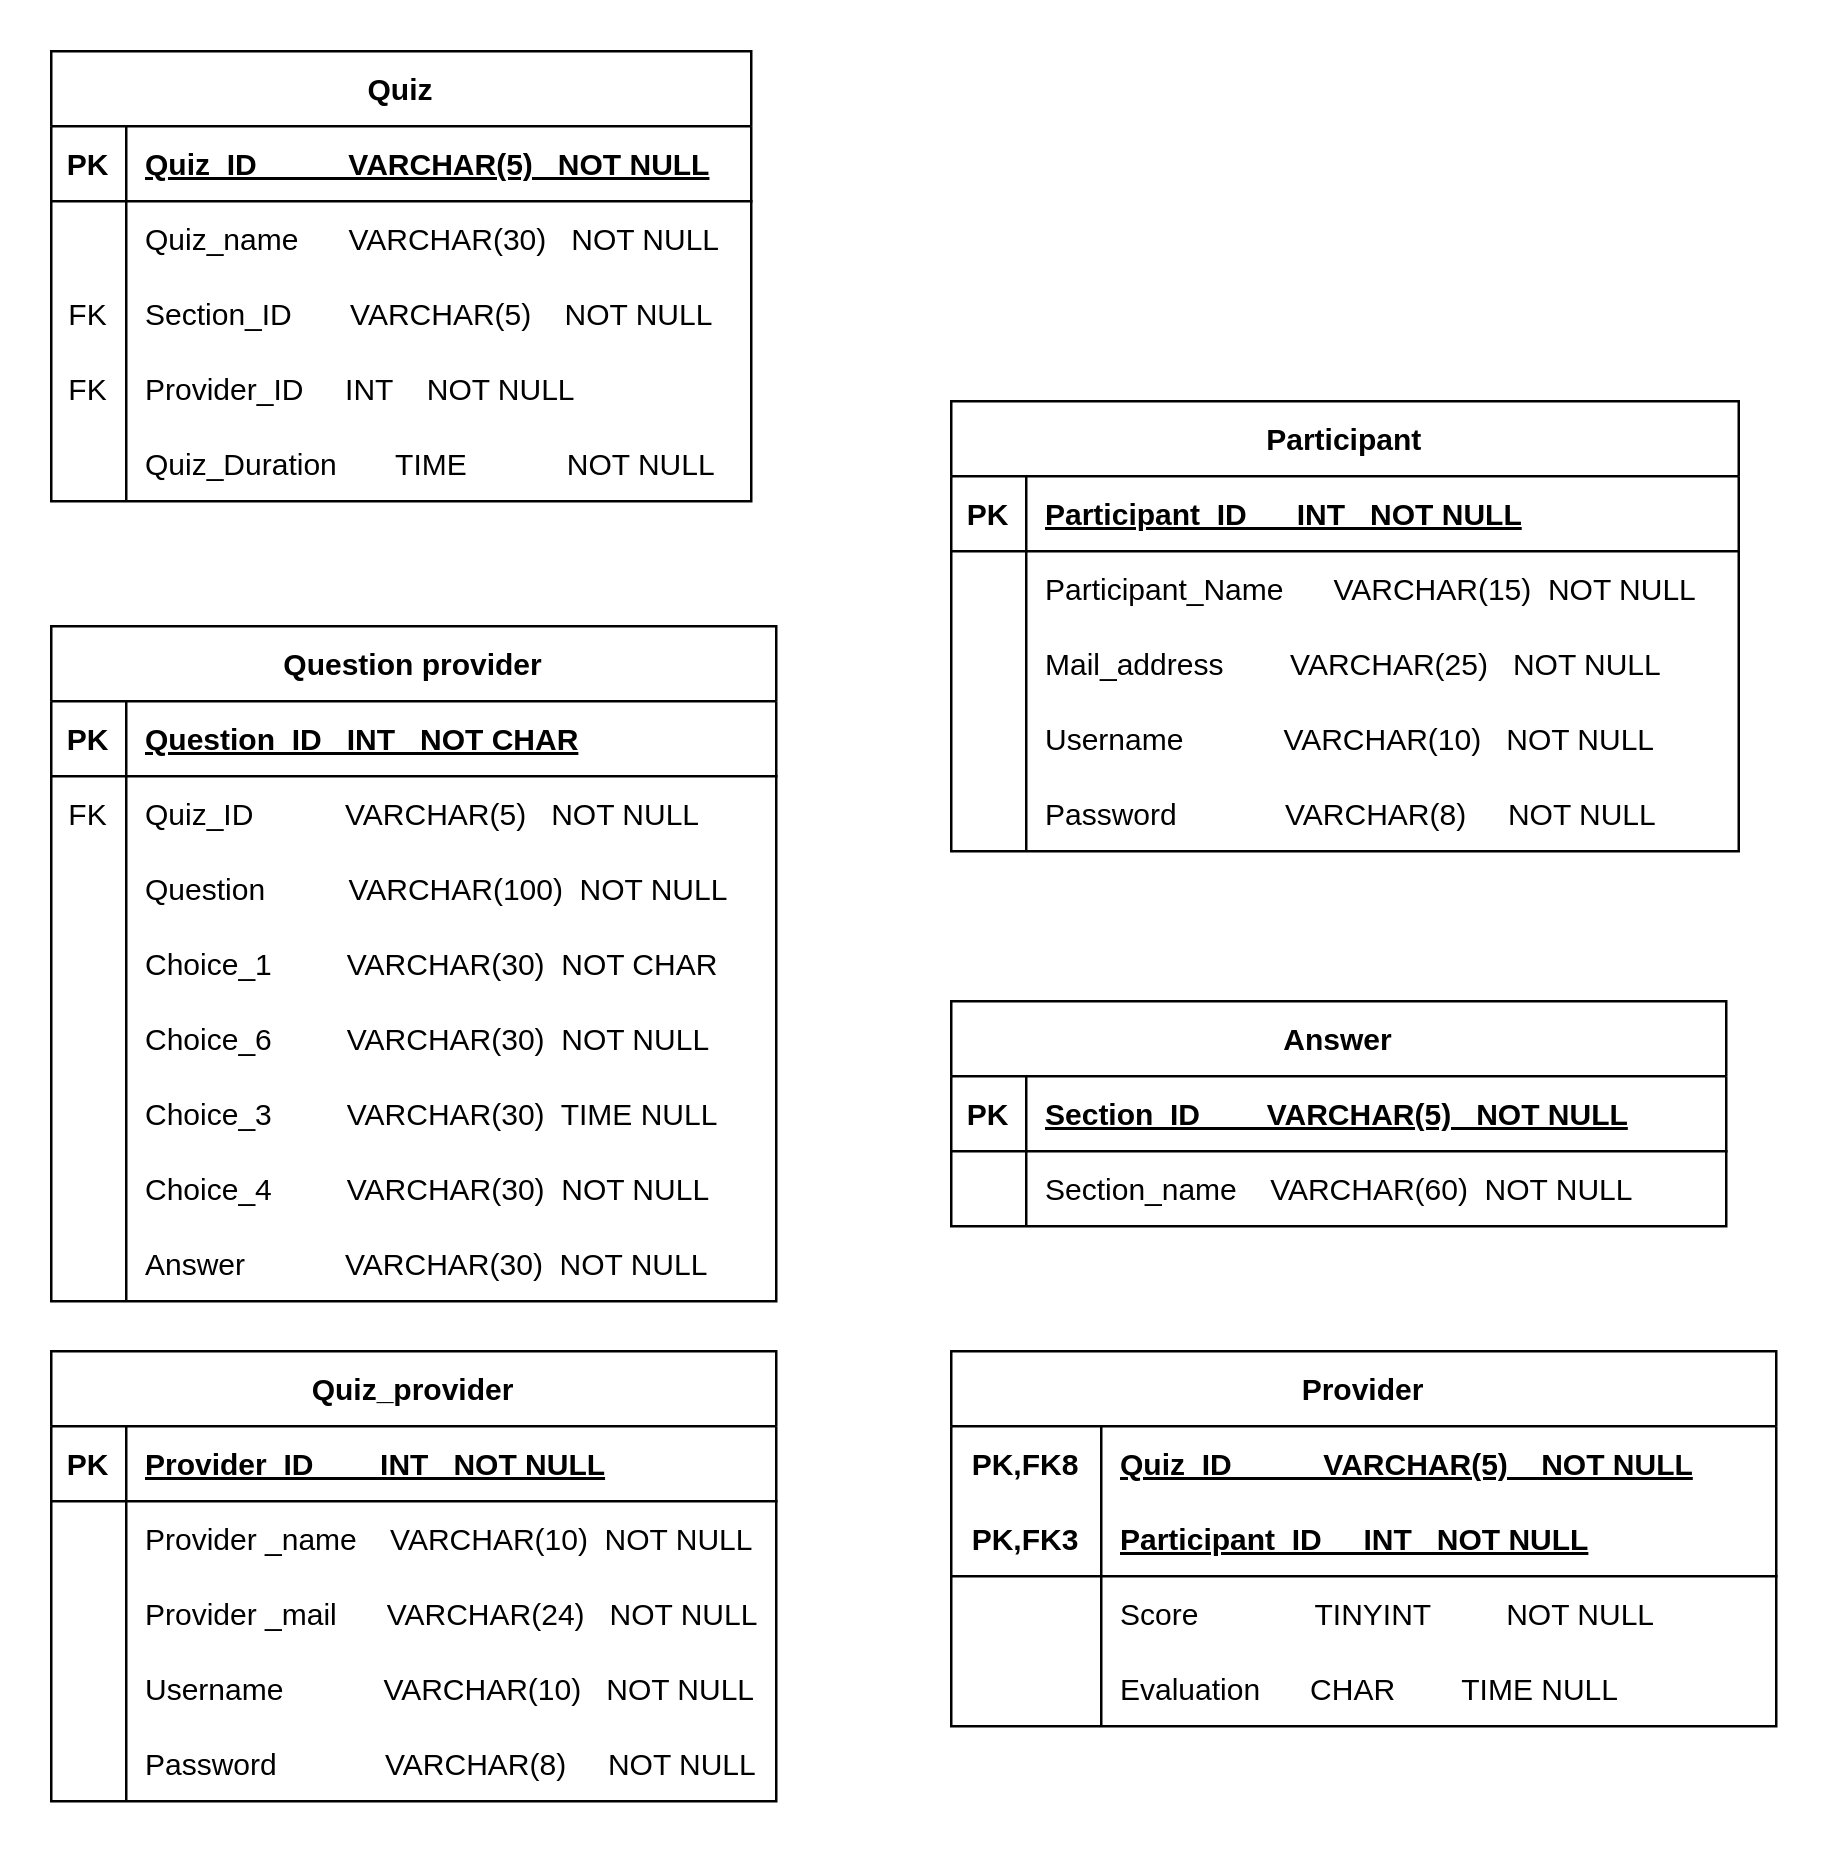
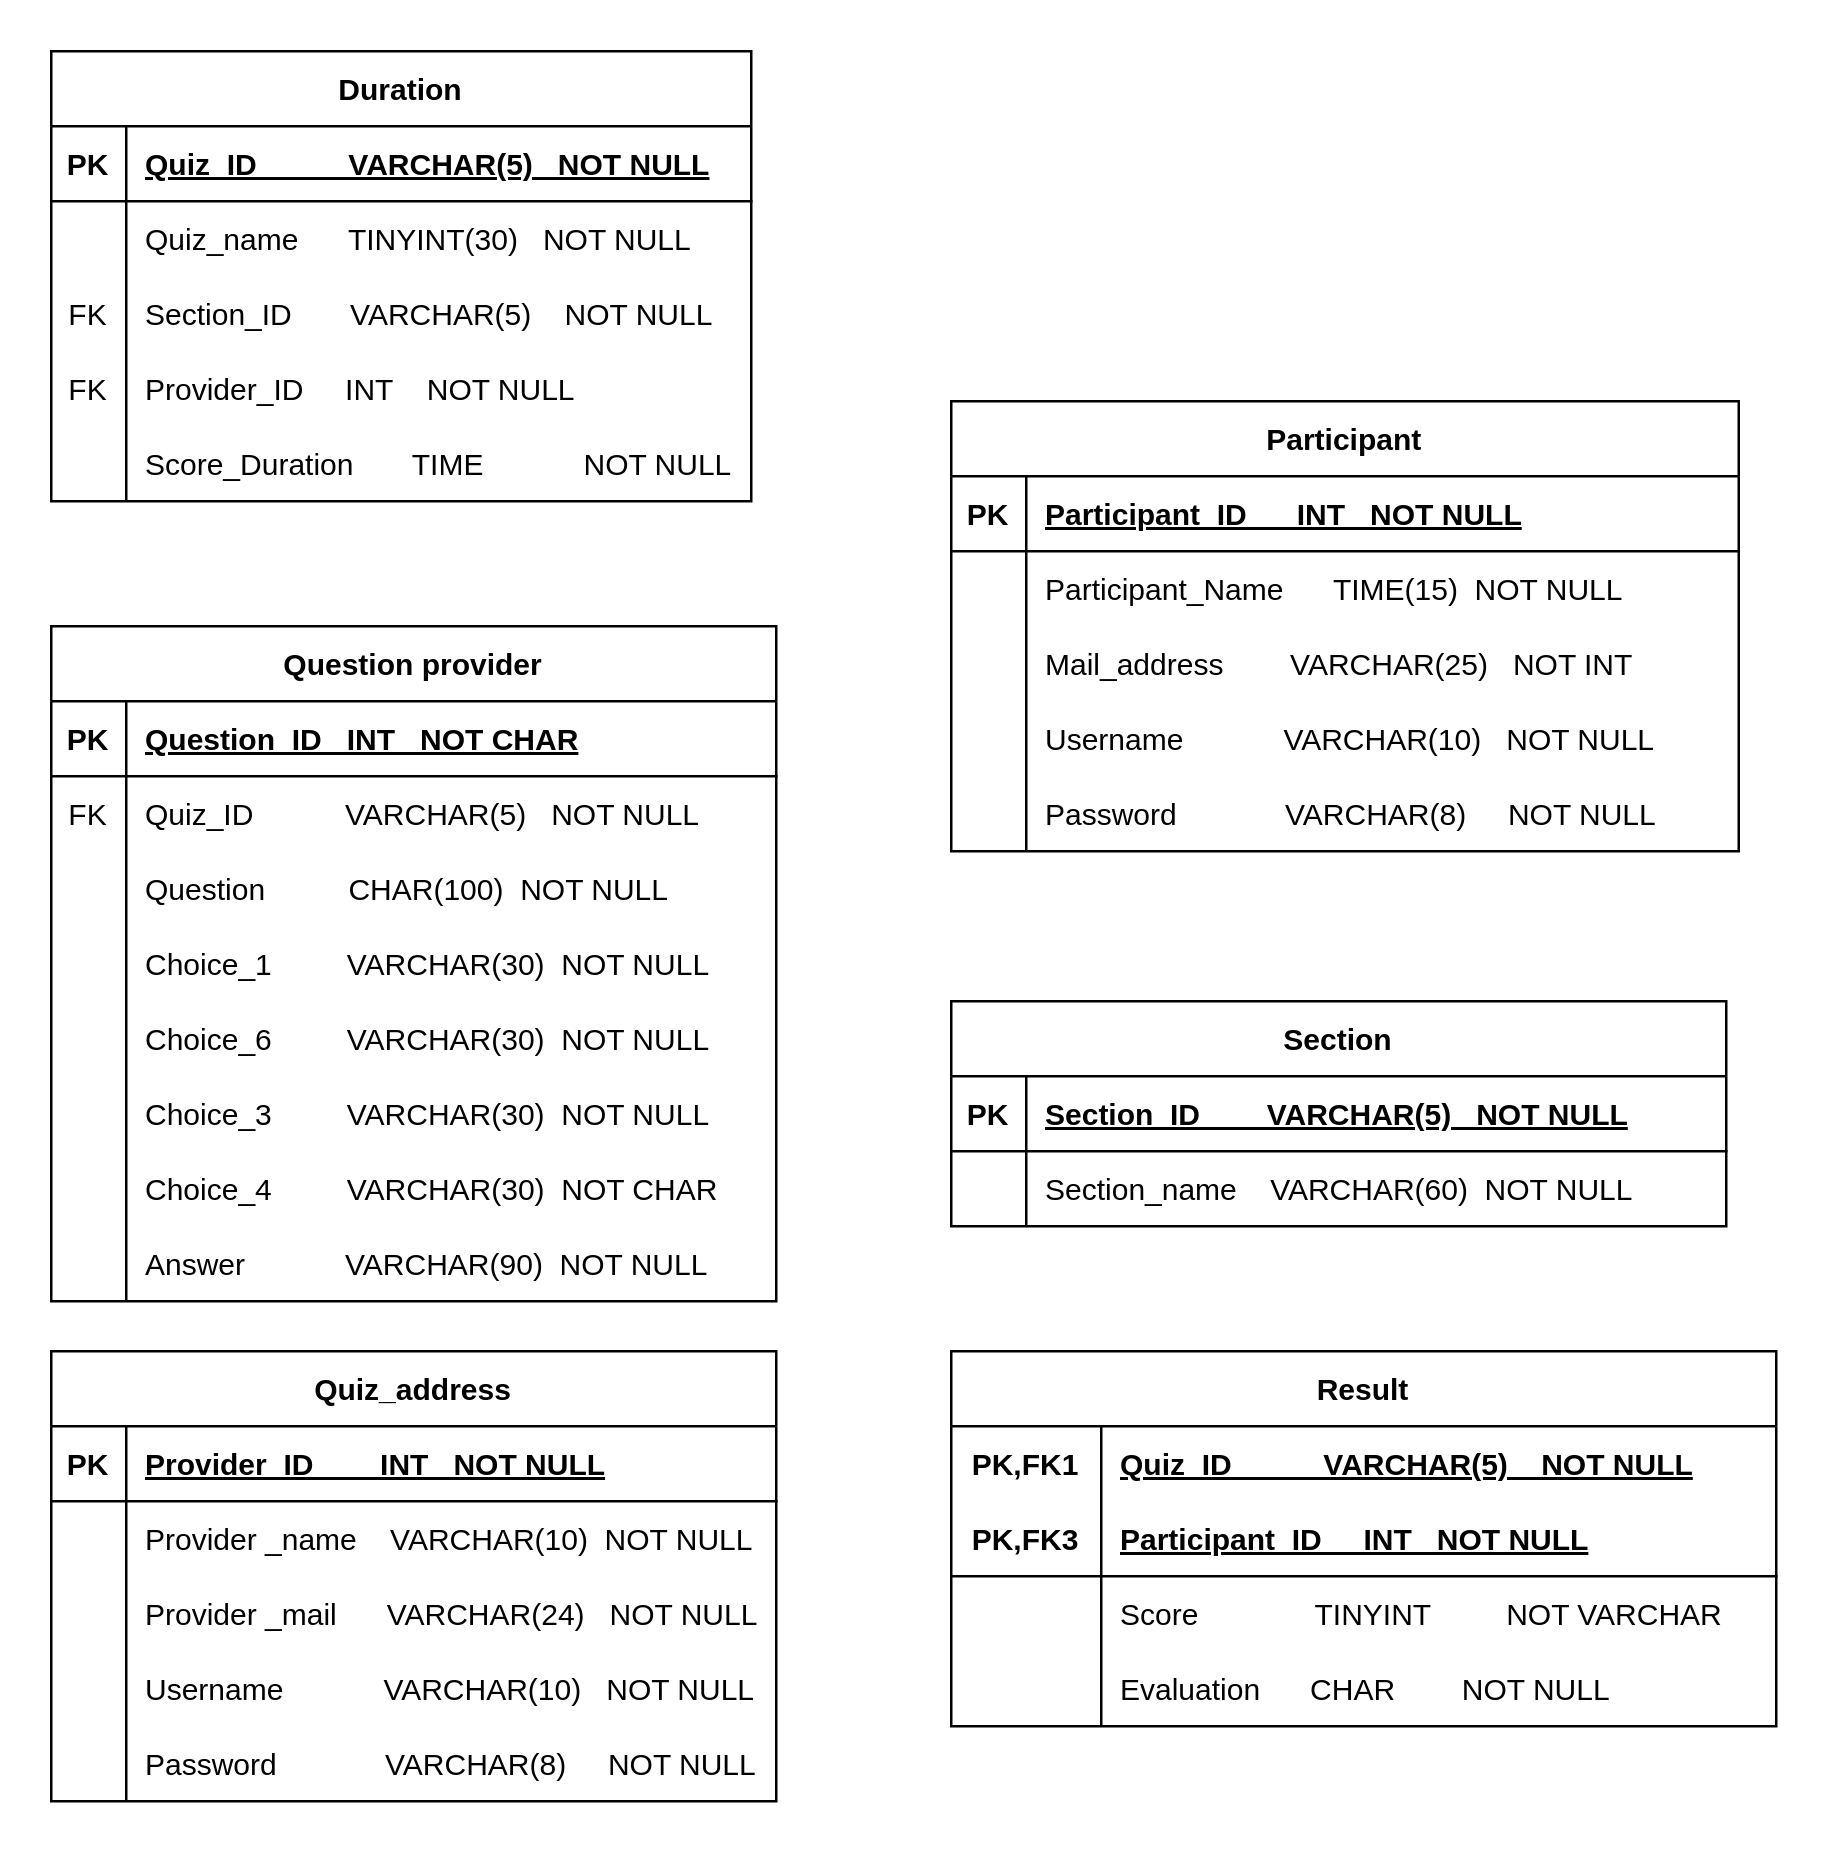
(400, 90) -> (400, 90)
(432, 240) -> (432, 240)
(468, 465) -> (480, 465)
(1379, 590) -> (1354, 590)
(1367, 665) -> (1358, 665)
(450, 890) -> (425, 890)
(437, 965) -> (437, 965)
(1338, 1040) -> (1338, 1040)
(445, 1115) -> (437, 1115)
(437, 1190) -> (437, 1190)
(441, 1265) -> (441, 1265)
(413, 1390) -> (413, 1390)
(1363, 1390) -> (1363, 1390)
(1025, 1465) -> (1025, 1465)
(1434, 1615) -> (1460, 1615)
(1392, 1690) -> (1383, 1690)
